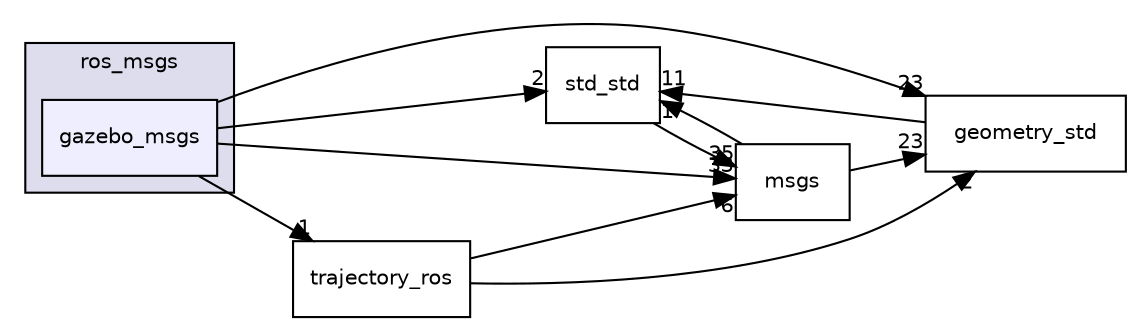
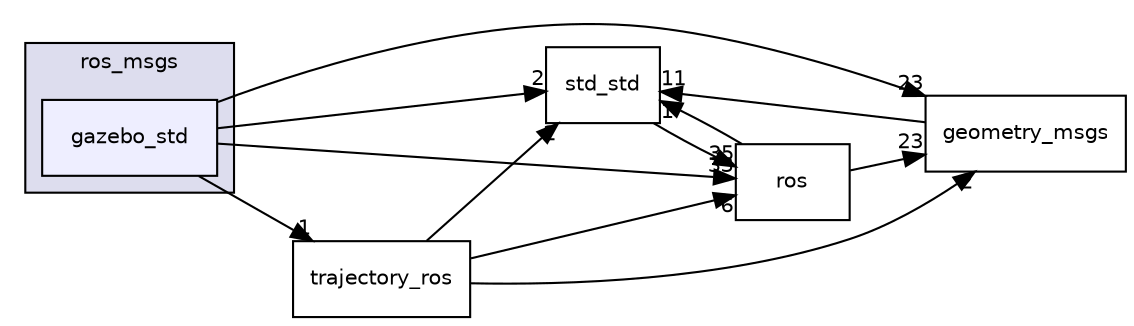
(1026, 134) -> (1026, 134)
(130, 138) -> (130, 138)
(793, 182) -> (793, 182)
none -> (484, 189)
